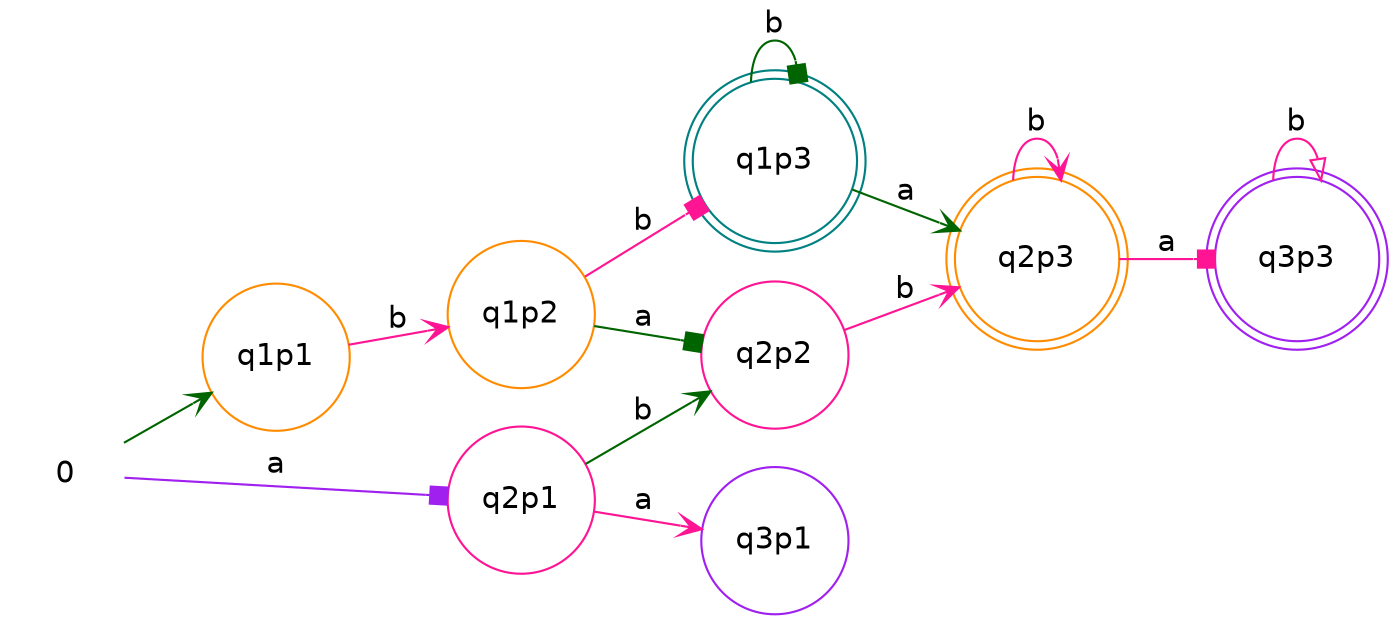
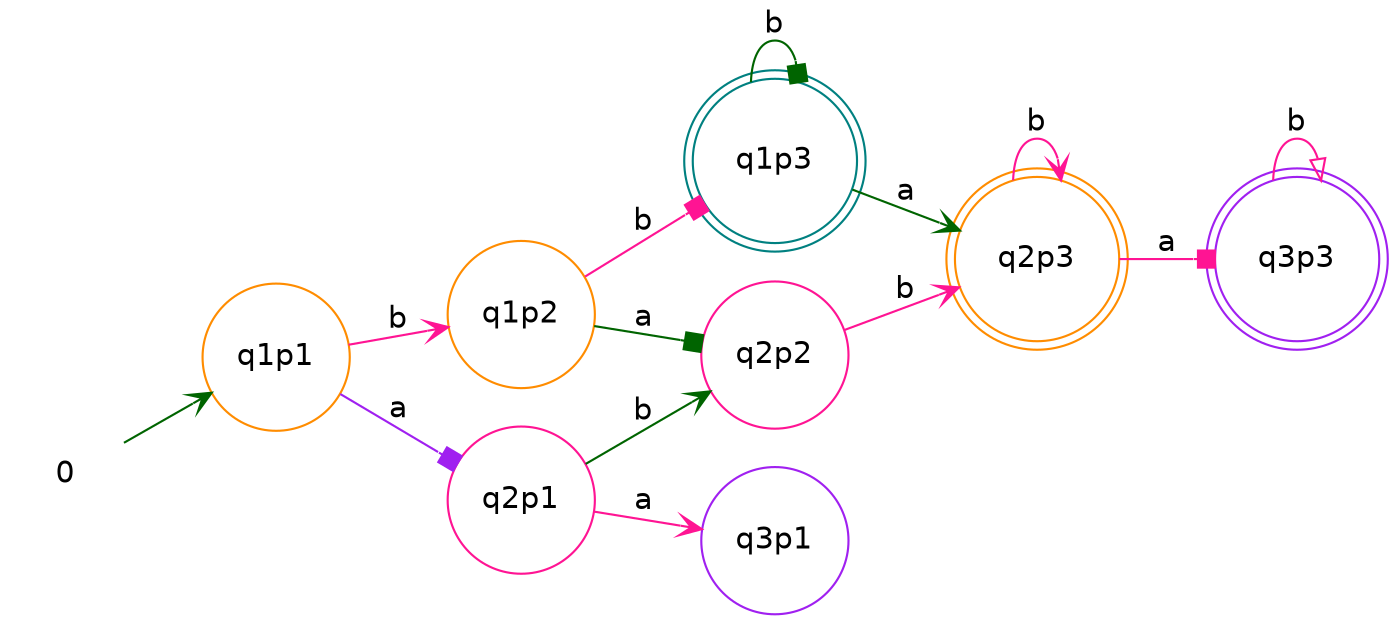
(275, 486) -> (389, 423)
